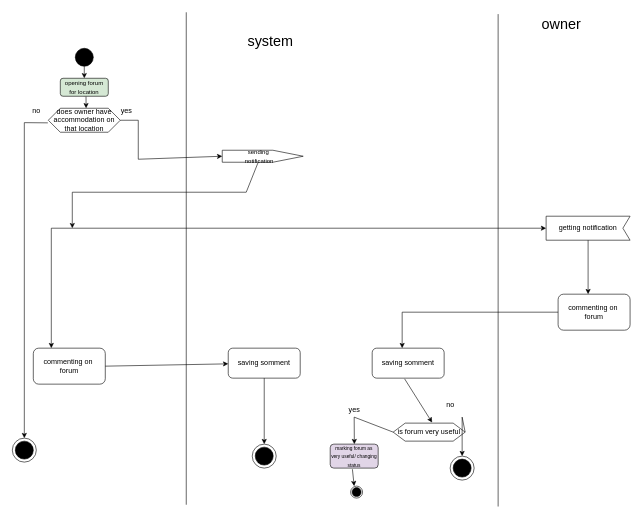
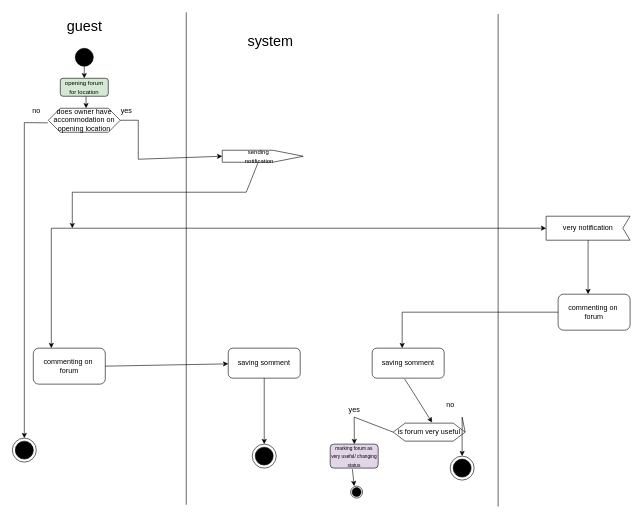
(561, 24) -> none
none -> (84, 26)
(84, 120) -> (84, 120)
(588, 228) -> (588, 228)
